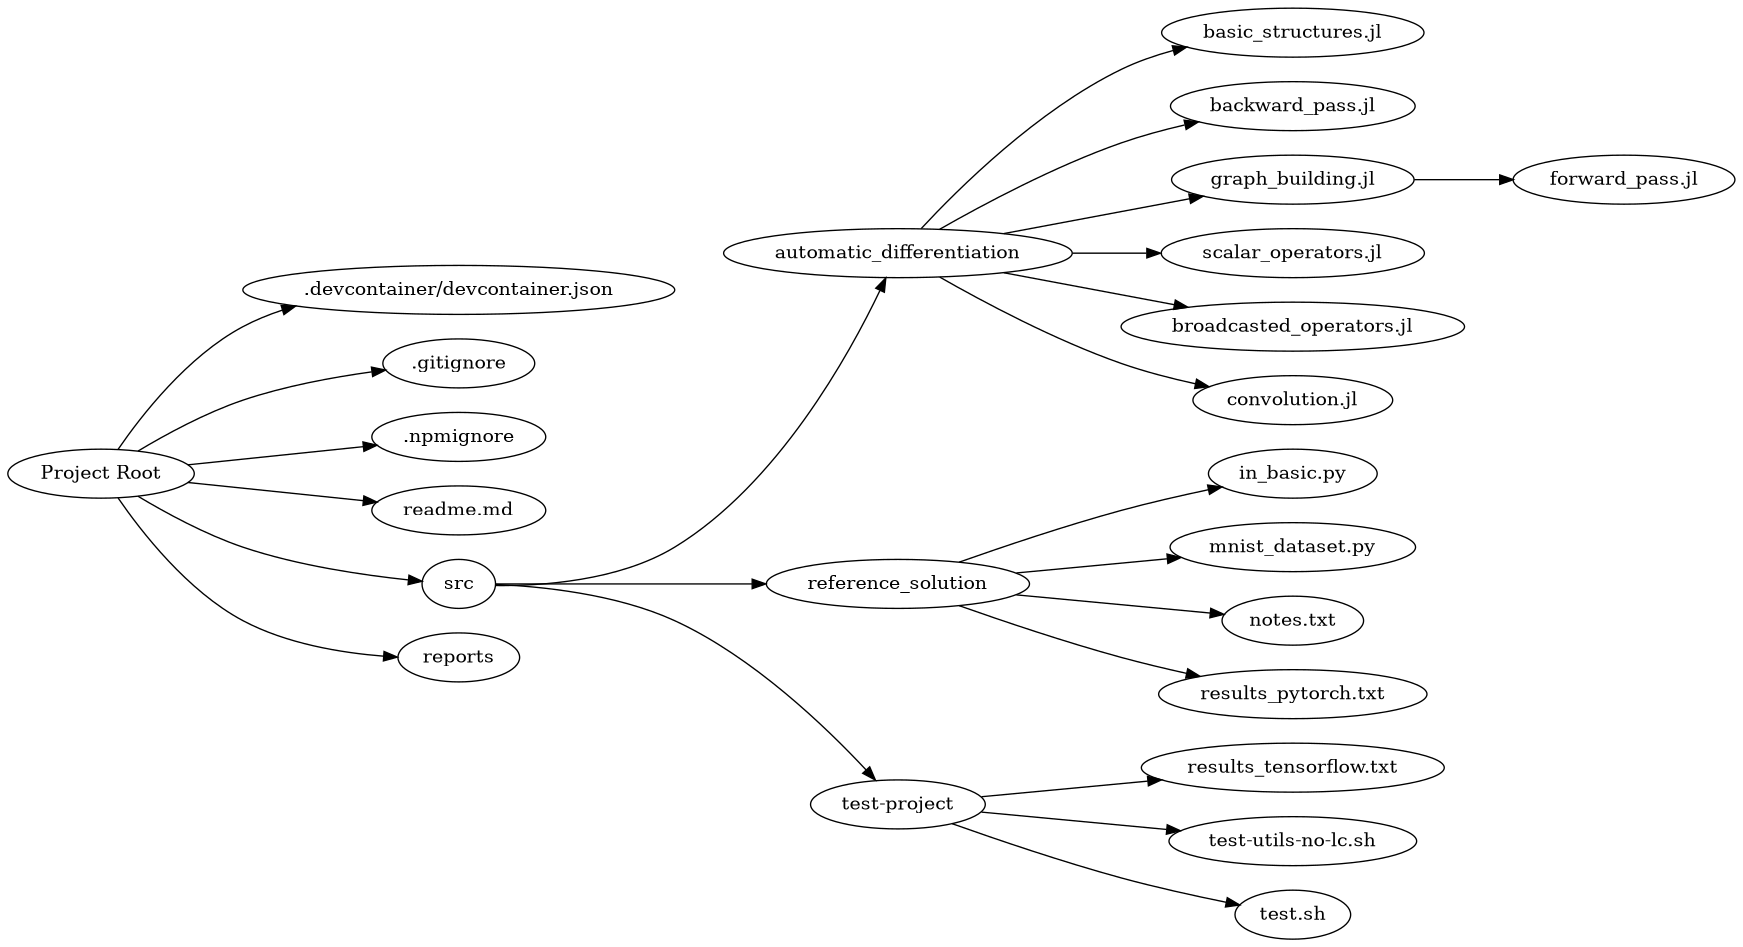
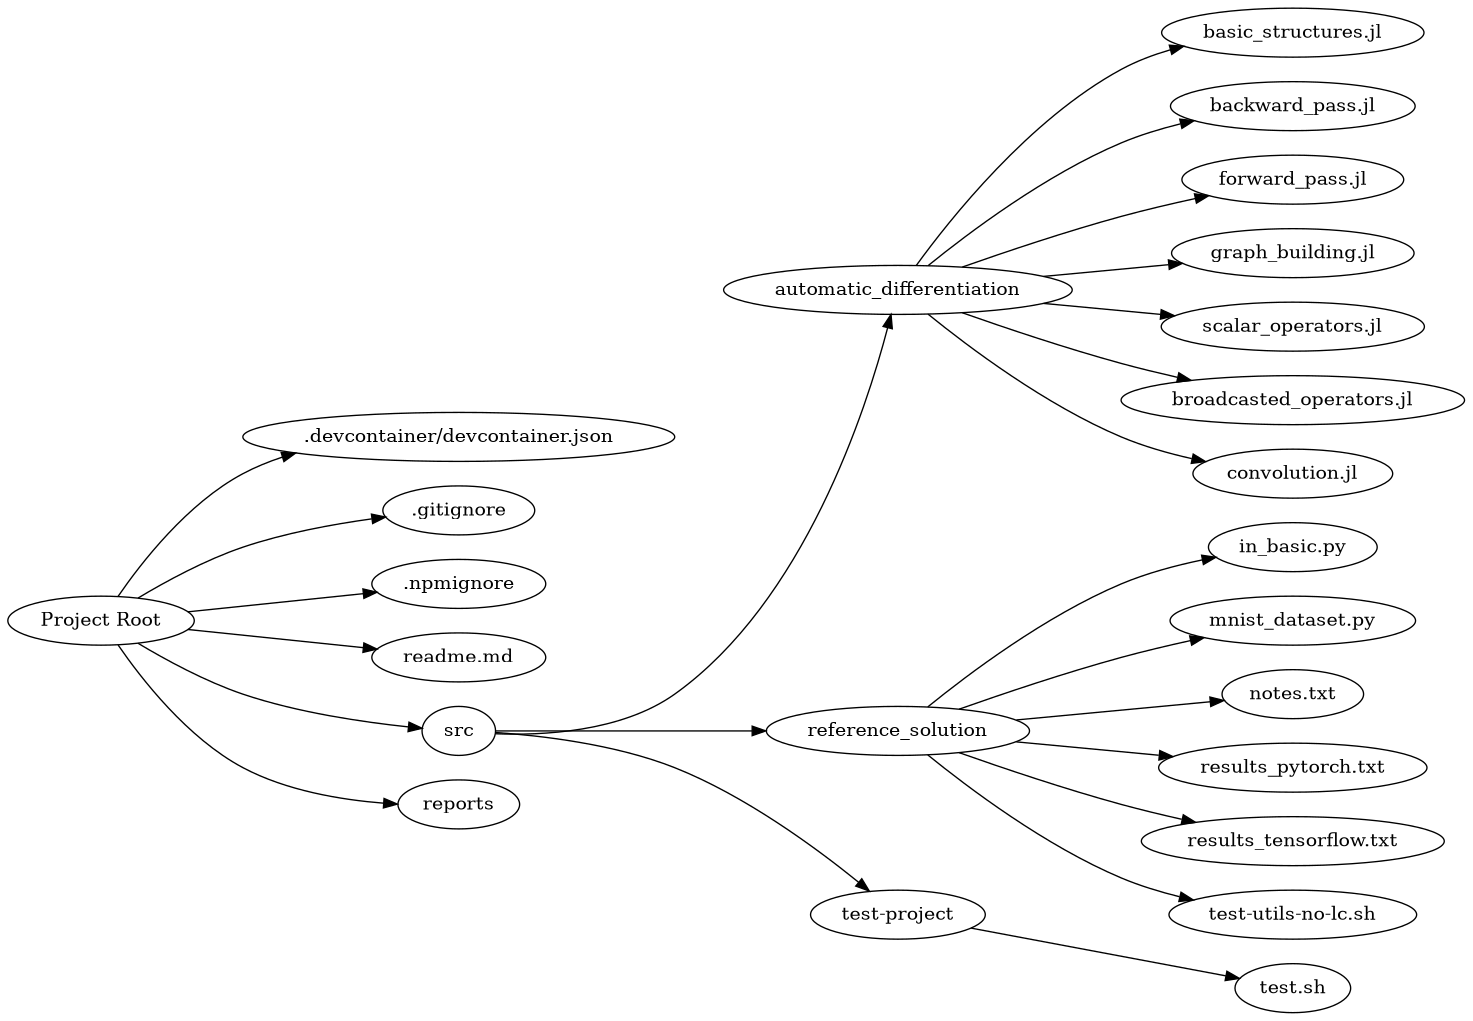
(1457, 180) -> (1078, 229)
(1065, 789) -> (1069, 789)
(1074, 821) -> (1047, 839)
